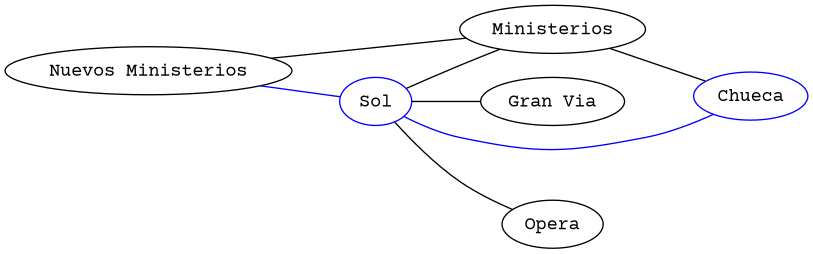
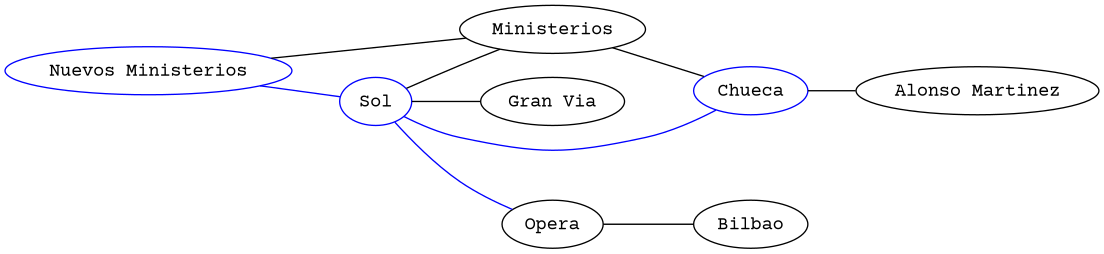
(148, 71) -> (148, 71)
none -> (977, 91)
(448, 173) -> (448, 173)
none -> (751, 224)
